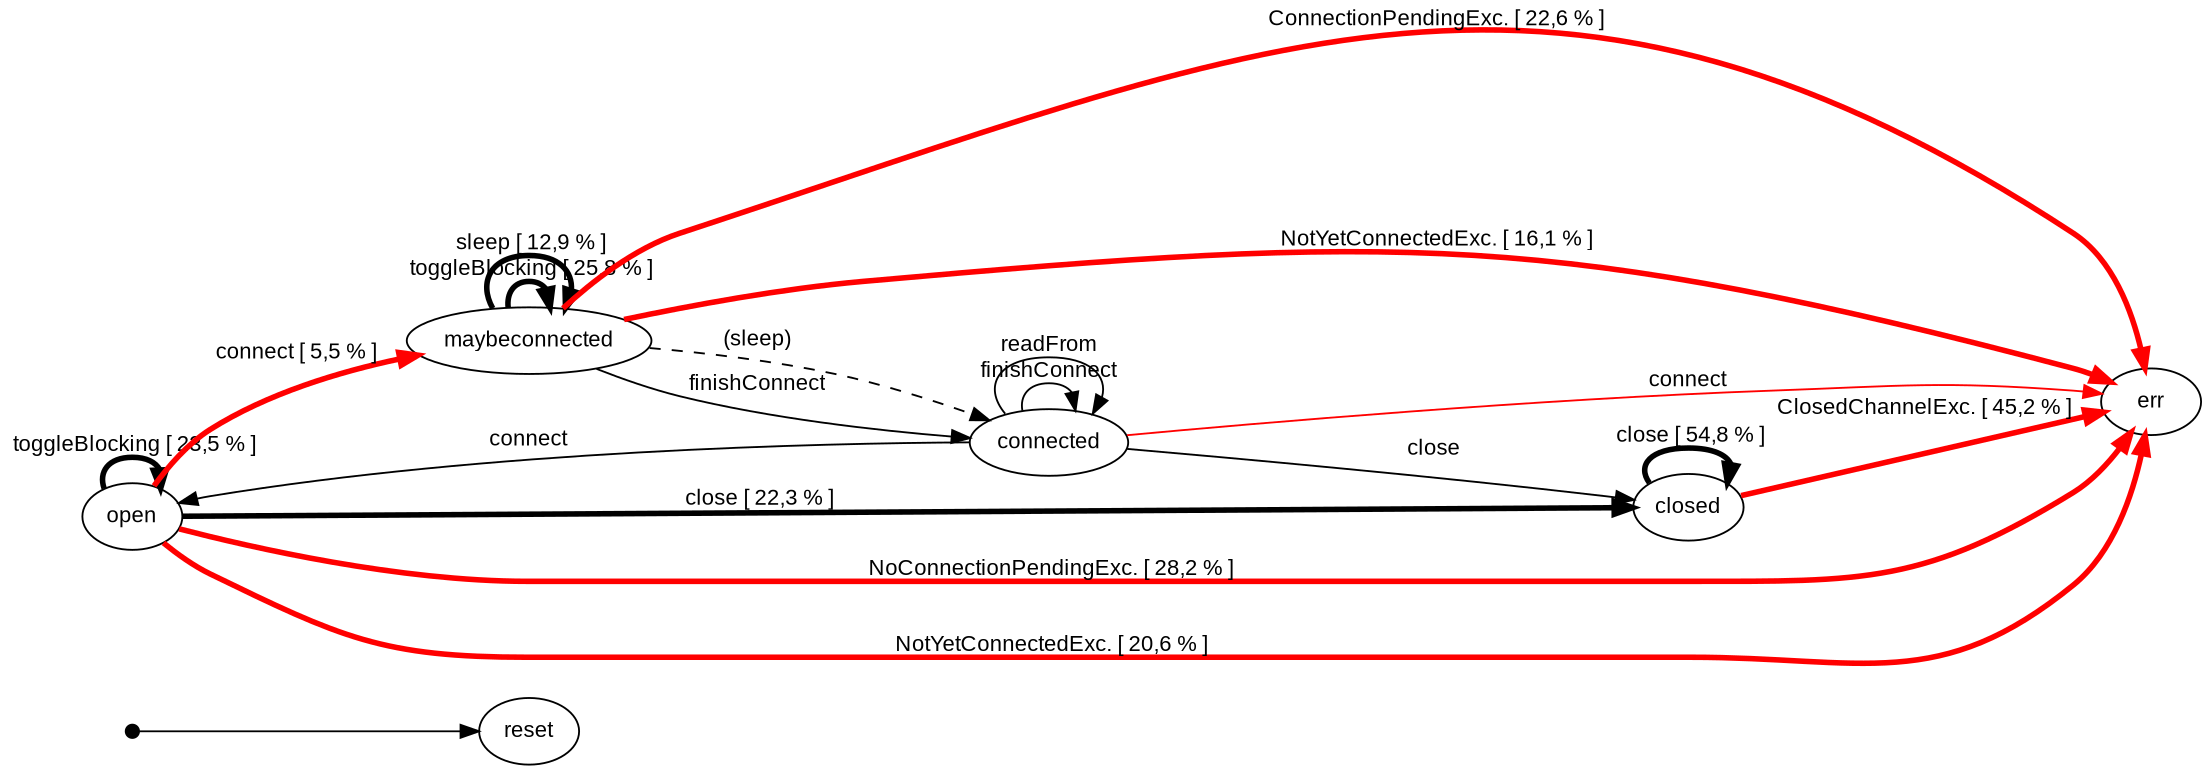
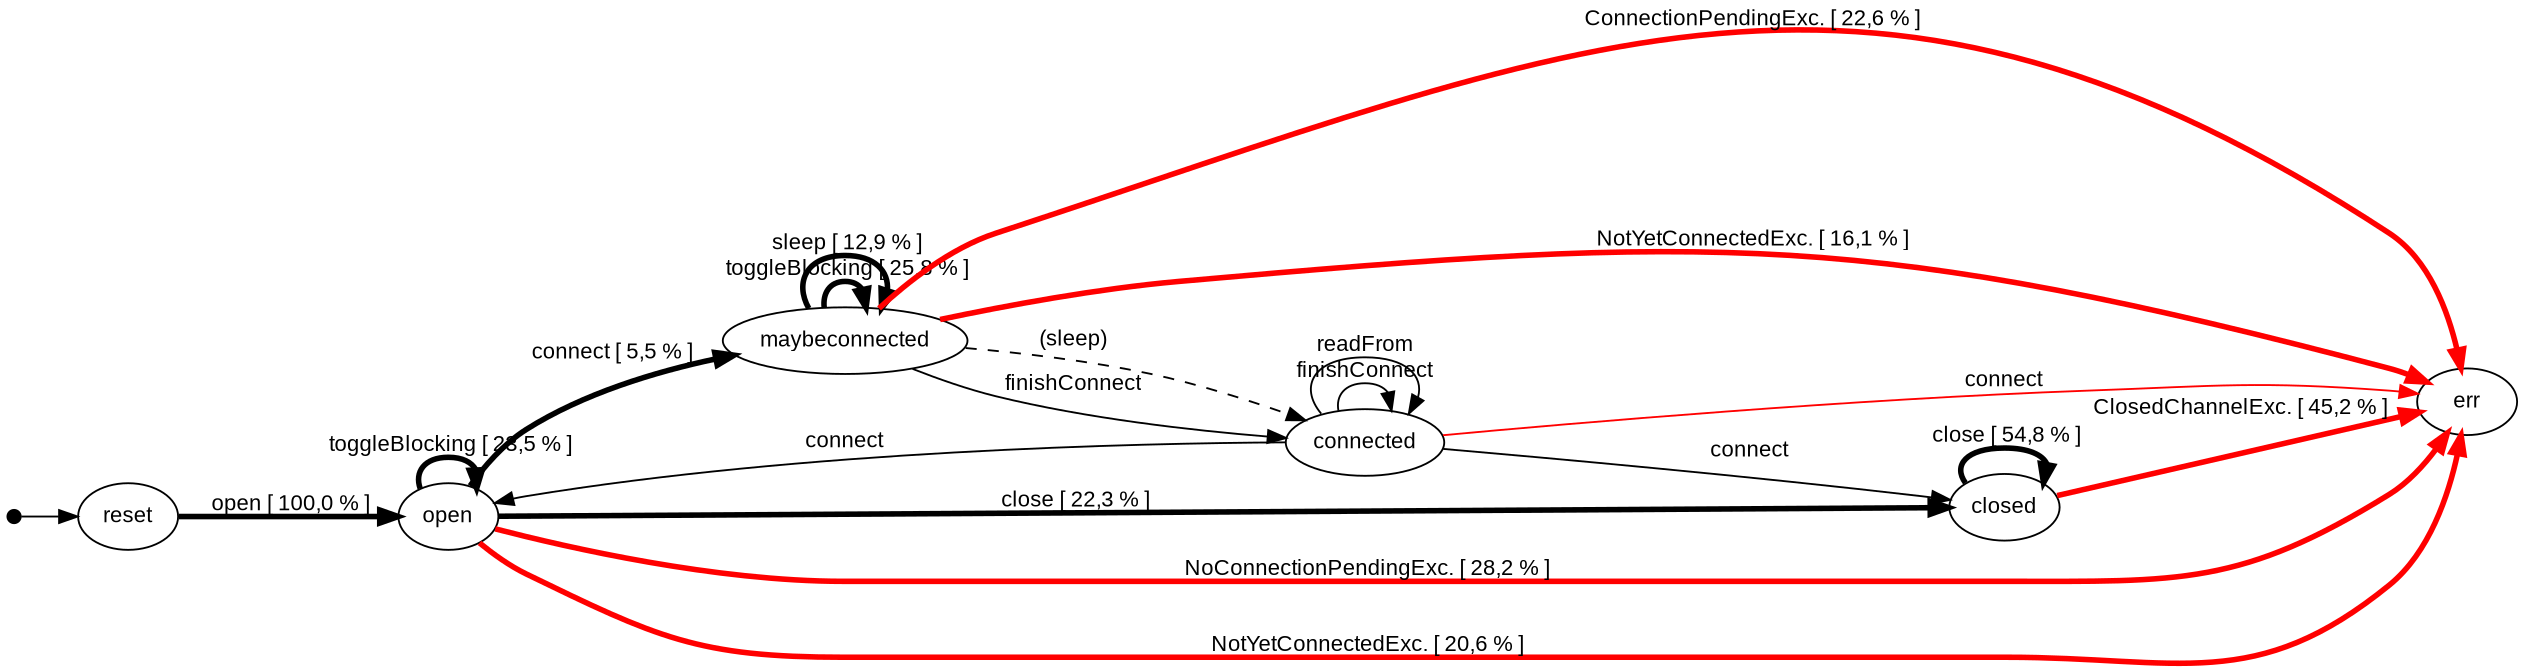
(265, 401) -> (581, 401)
(1434, 449) -> (1750, 451)
none -> (279, 517)
